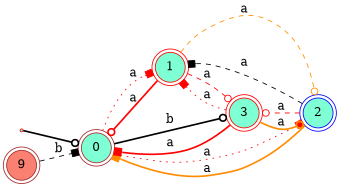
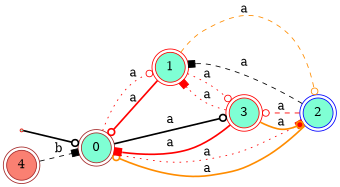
(207, 83) -> (207, 83)
(119, 99) -> (119, 98)
(170, 120) -> (170, 120)
(22, 165) -> (22, 165)
(219, 174) -> (218, 174)
